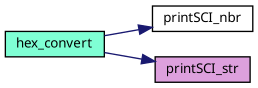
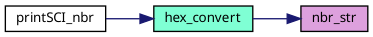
(122, 33) -> (123, 19)
(203, 70) -> (334, 19)
